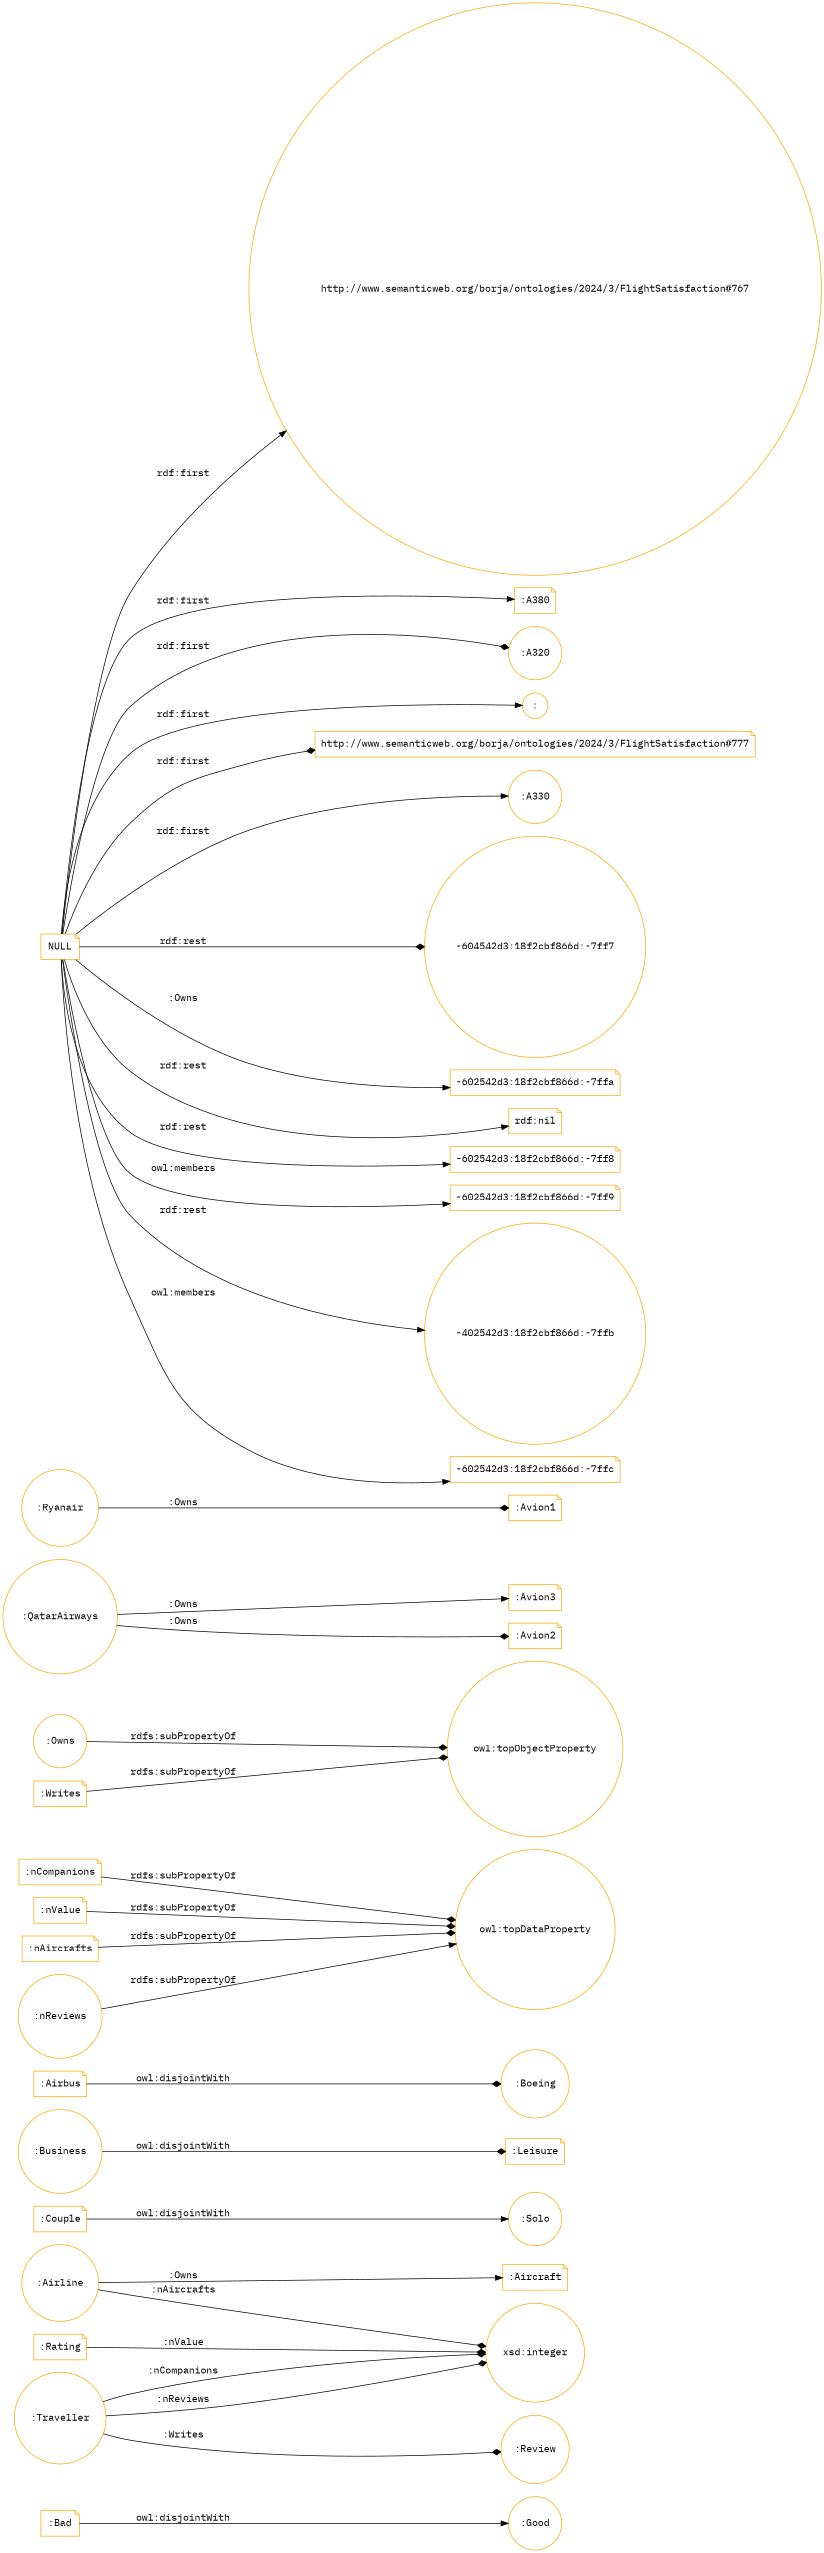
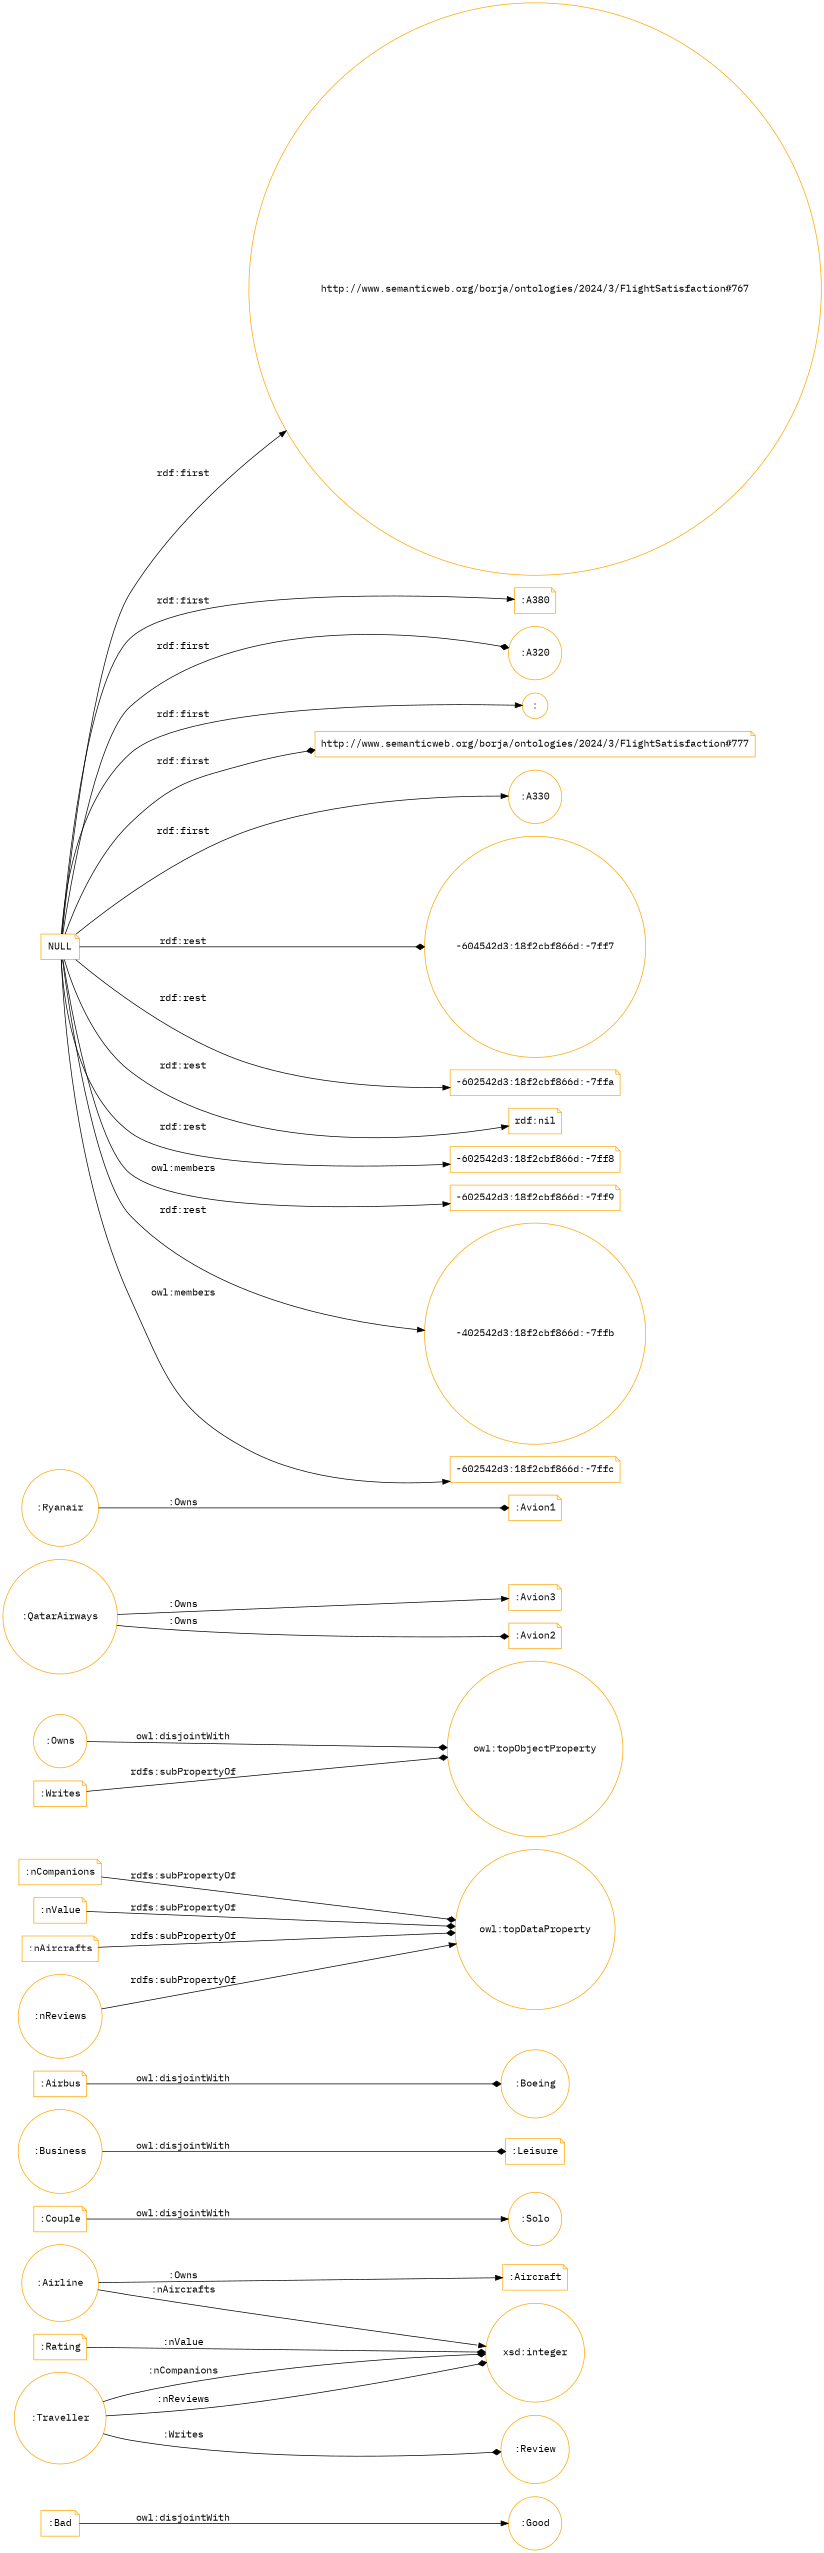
(183, 998) -> (183, 998)
(183, 1737) -> (183, 1737)
(287, 2319) -> (287, 2319)
